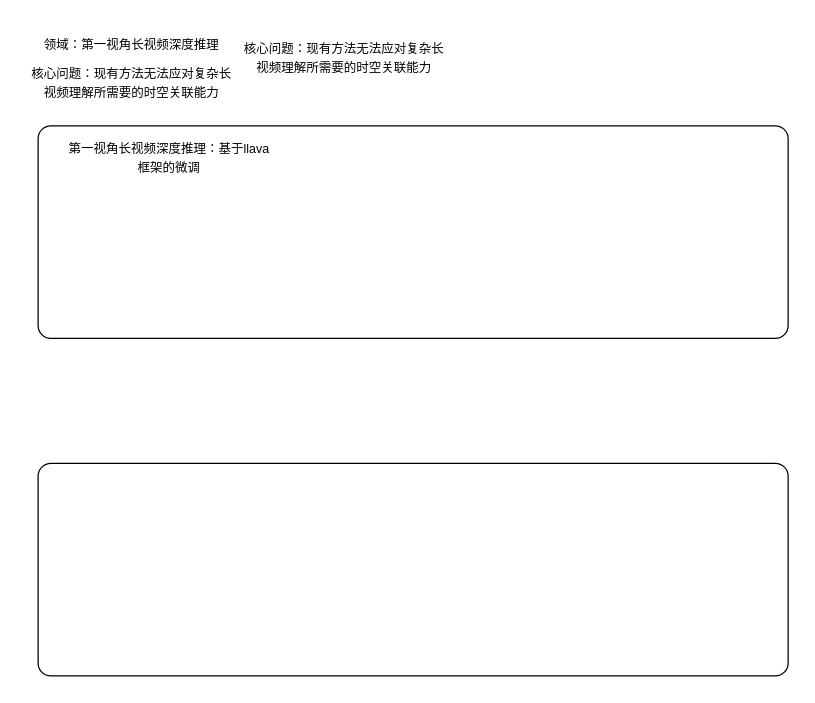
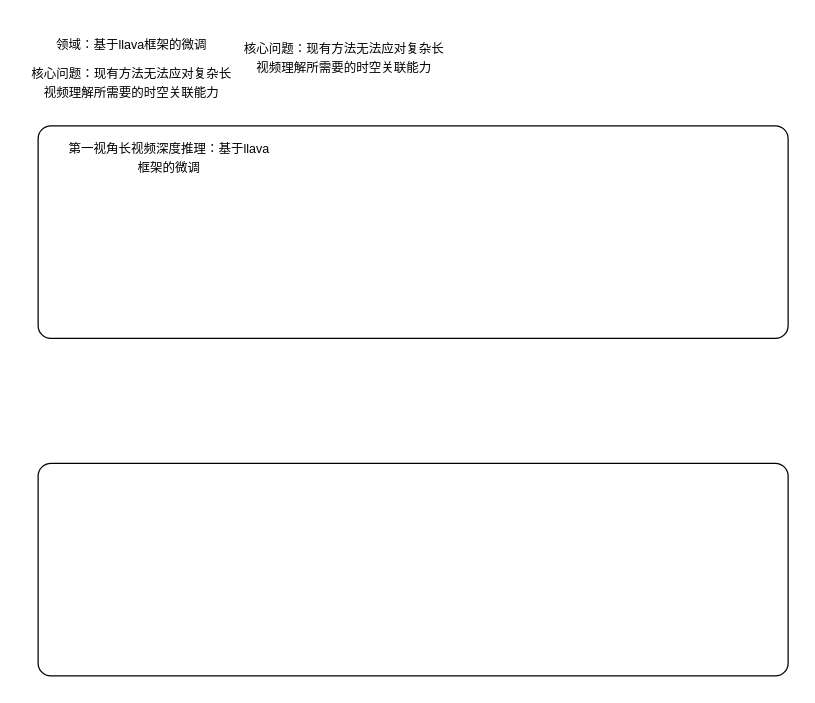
(132, 44) -> (132, 44)
